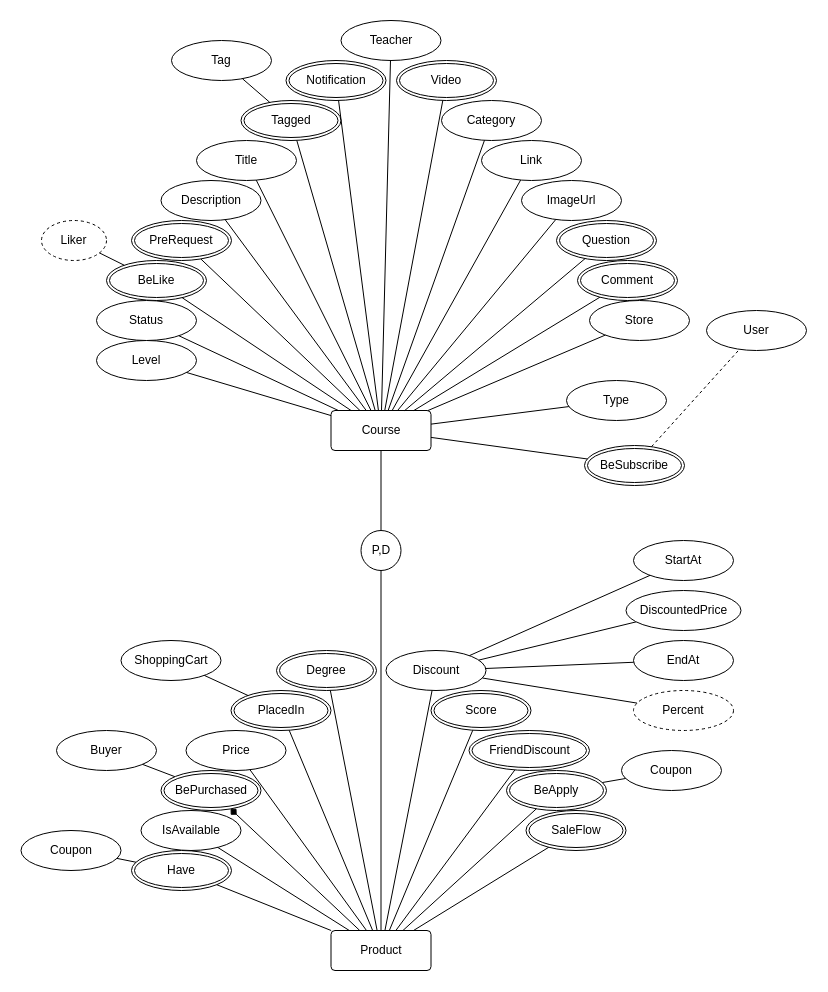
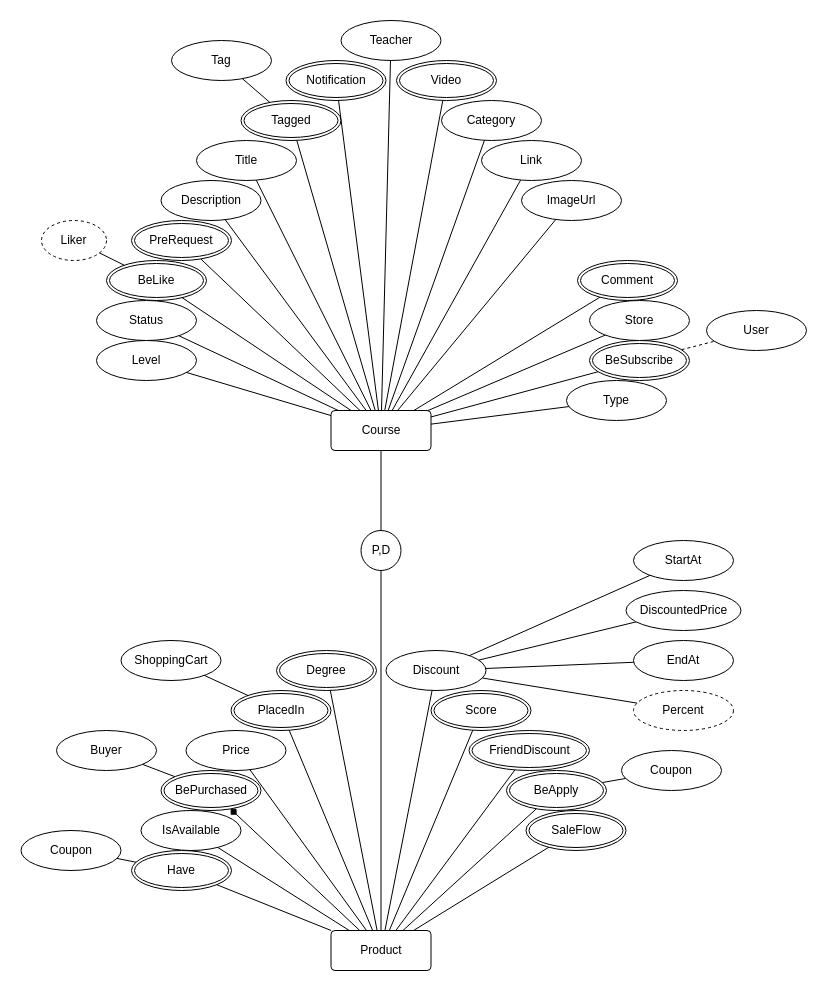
(607, 241) -> none
(495, 335) -> none
(635, 466) -> (640, 361)
